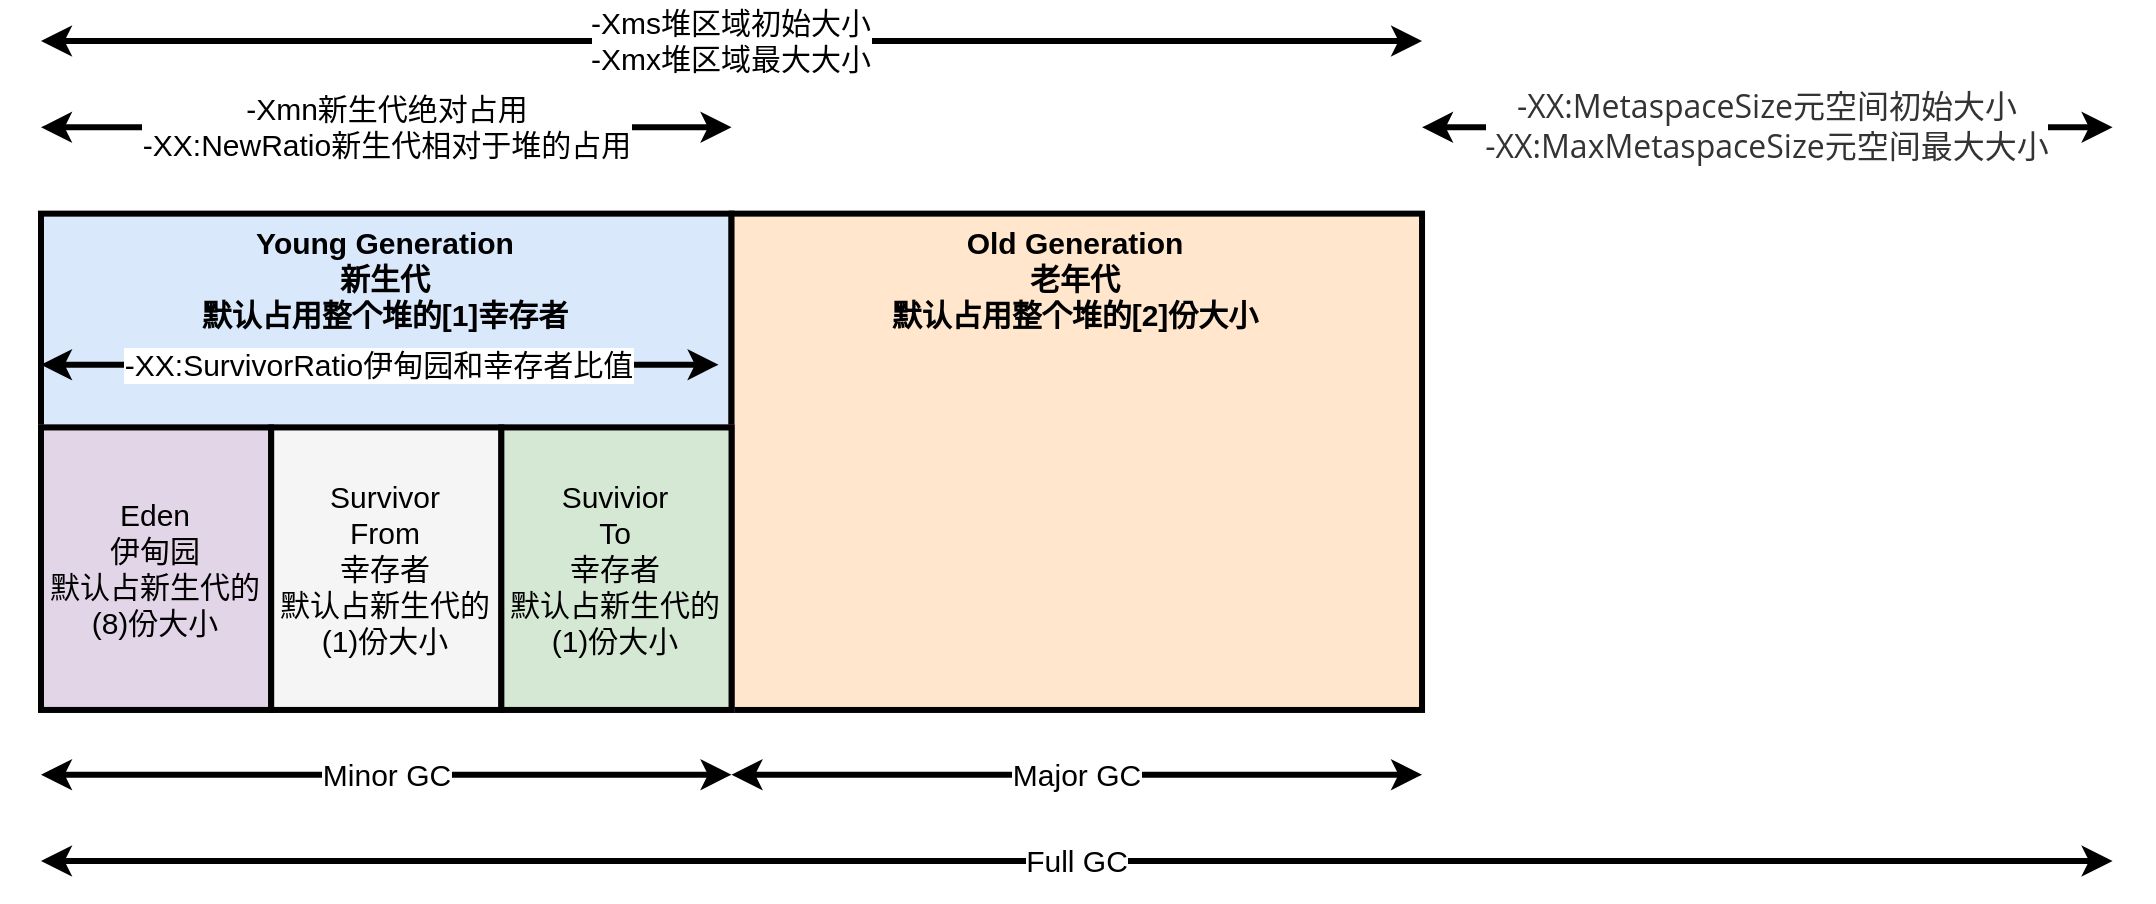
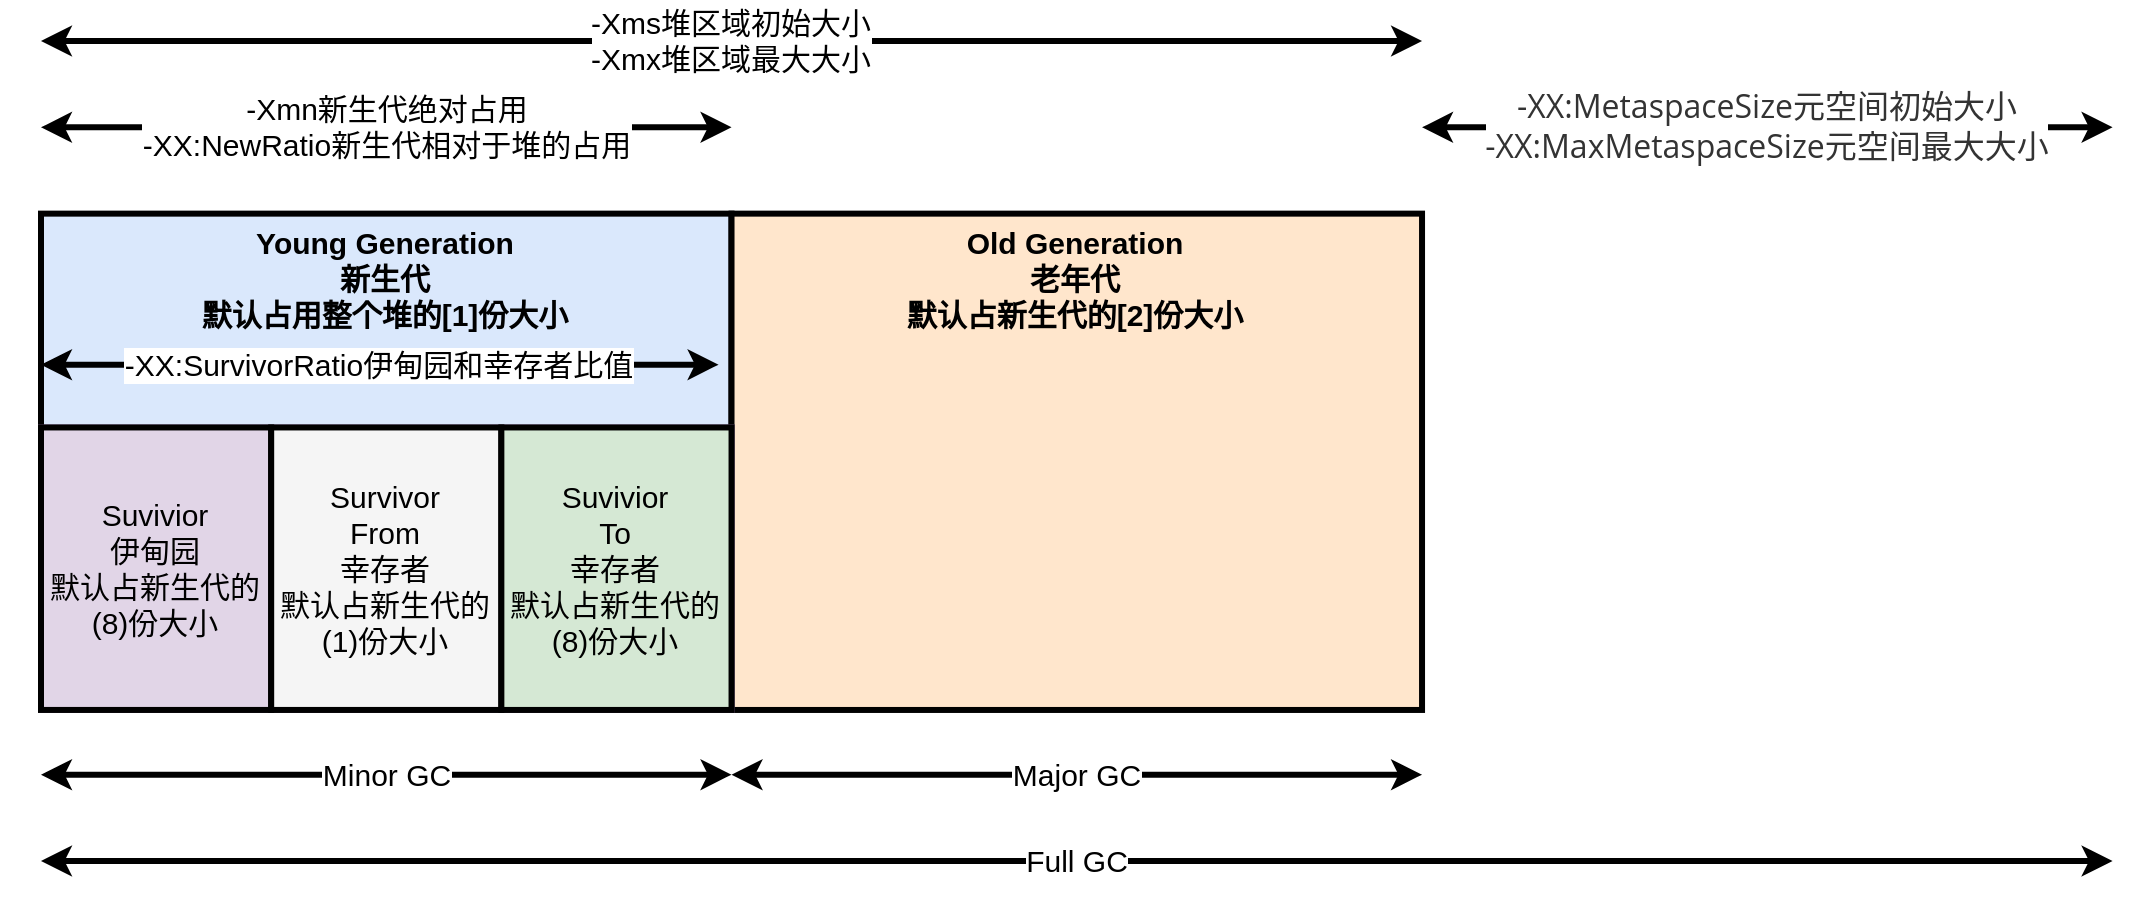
(386, 281) -> (386, 281)
(1076, 281) -> (1076, 281)
(156, 569) -> (156, 569)
(616, 569) -> (616, 569)
